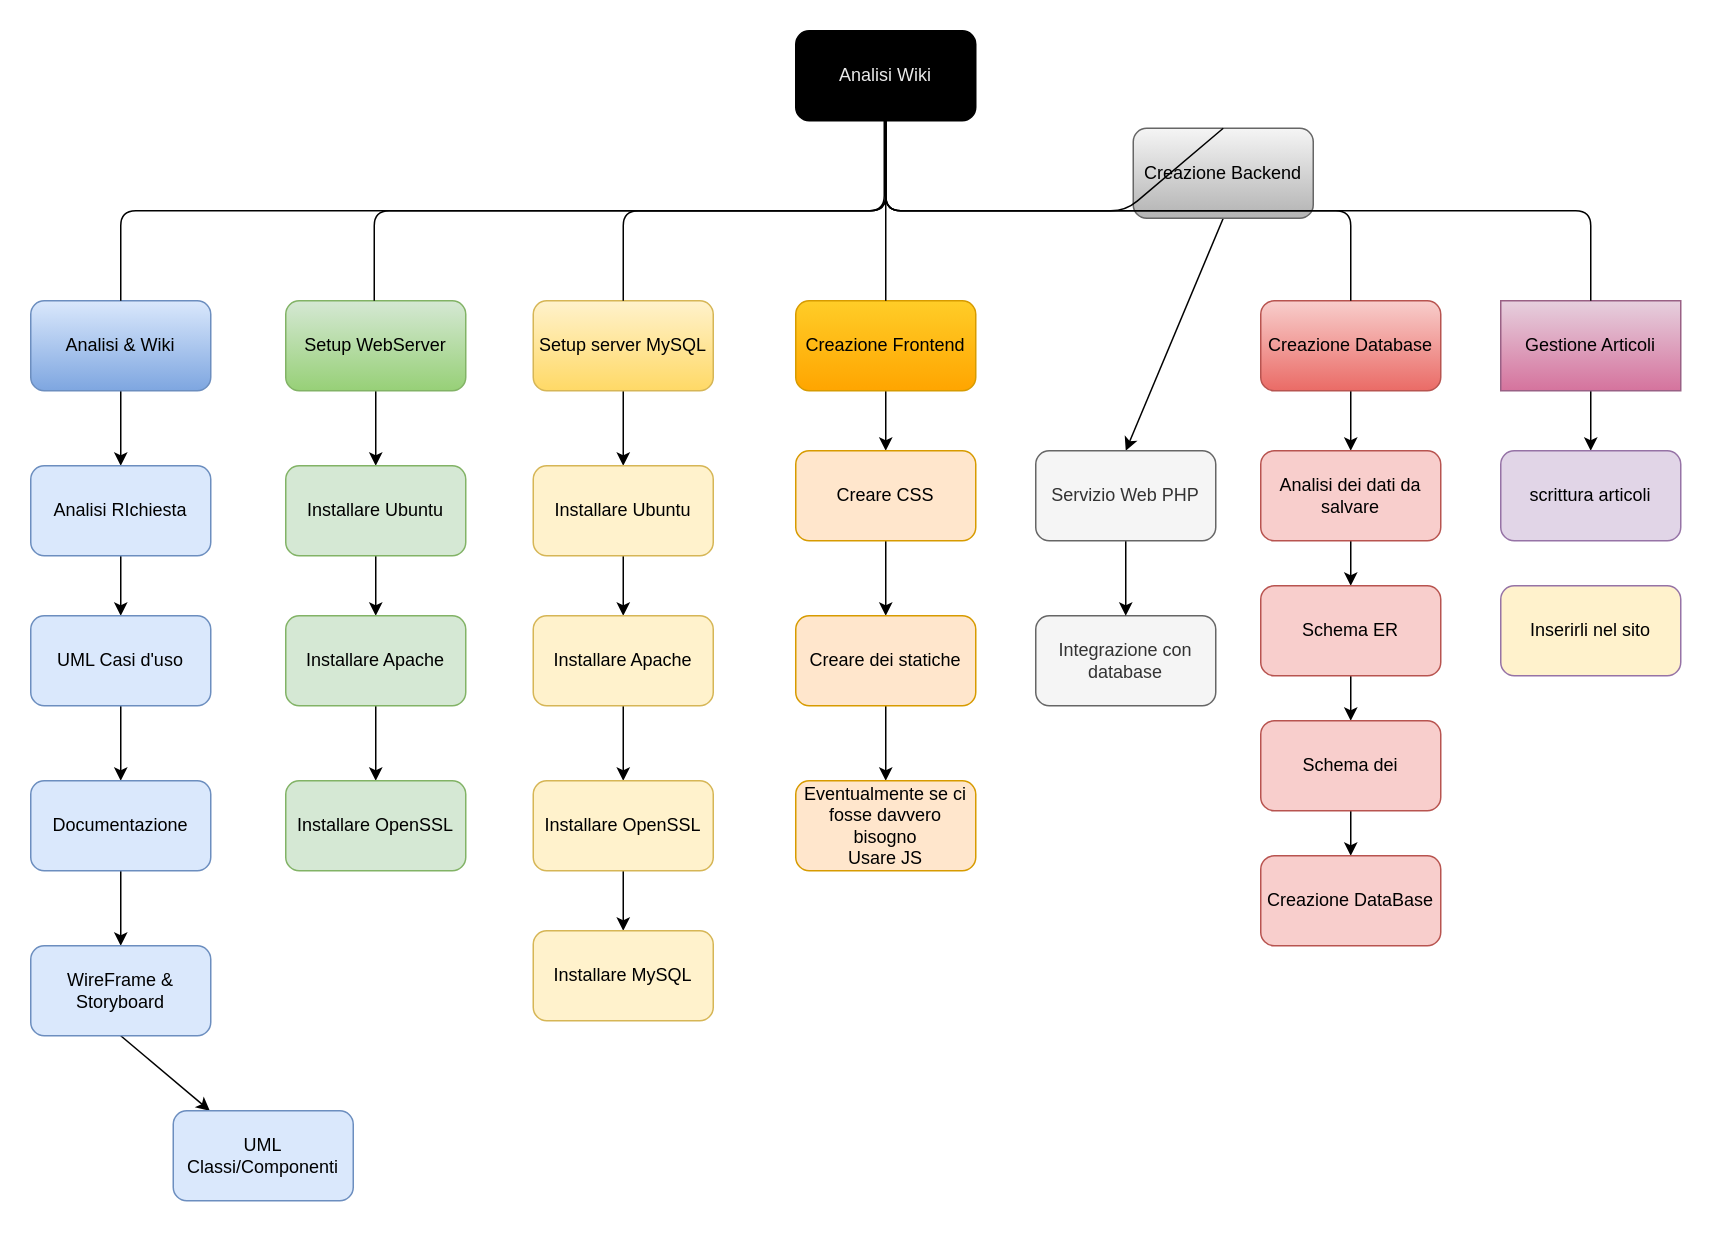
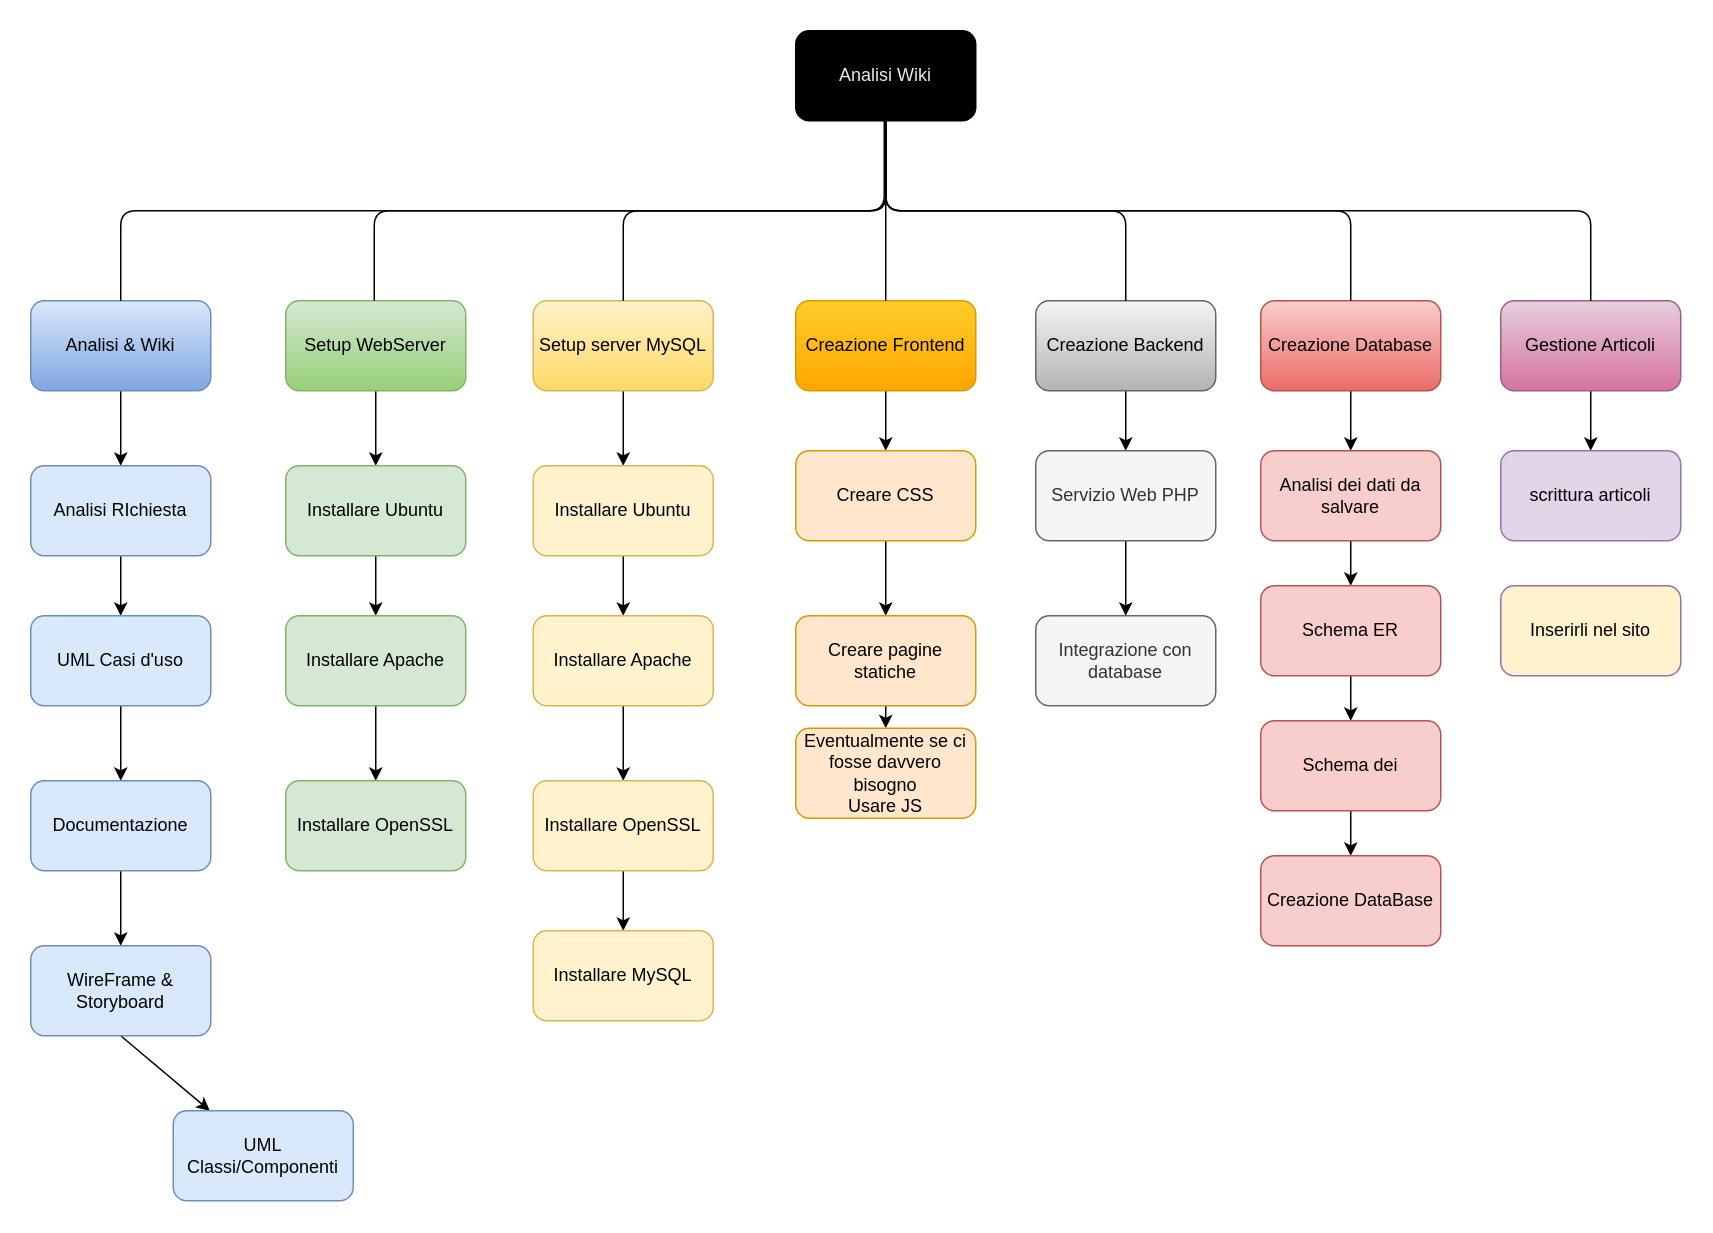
(1223, 173) -> (1126, 346)
(1591, 346) -> (1591, 346)
(886, 661) -> (886, 661)
(886, 826) -> (886, 773)
